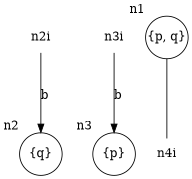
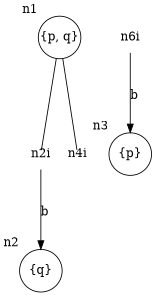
(114, 37) -> (130, 37)
none -> (49, 104)
